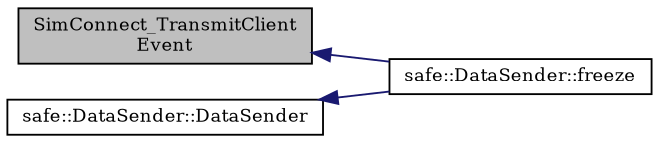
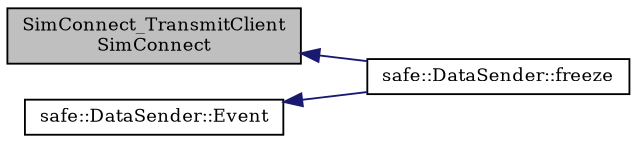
(165, 36) -> (154, 36)
(165, 117) -> (154, 117)
